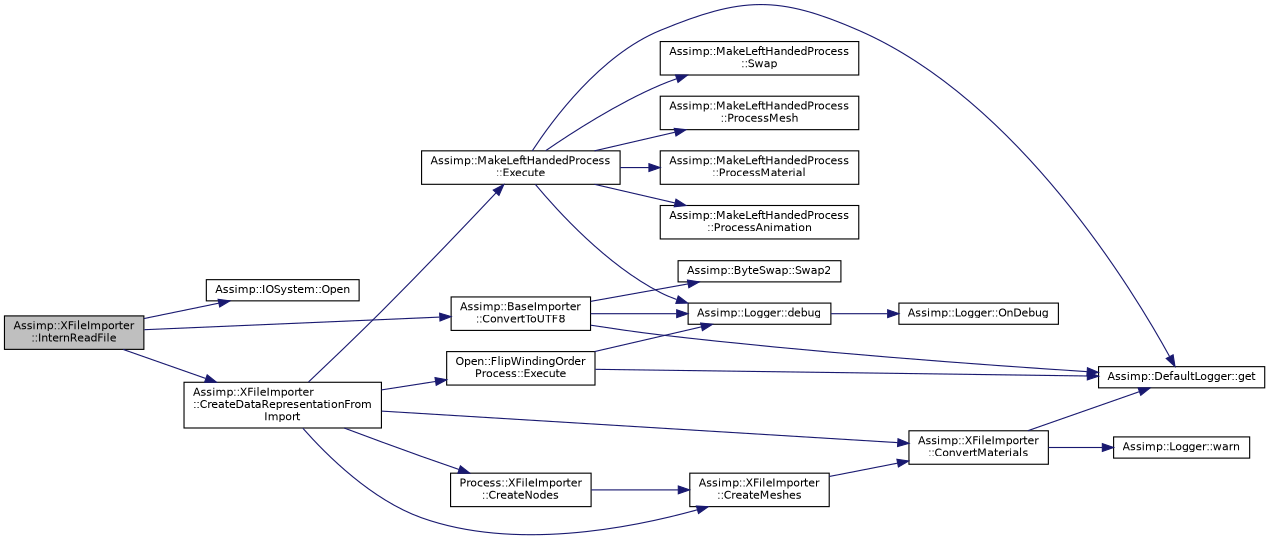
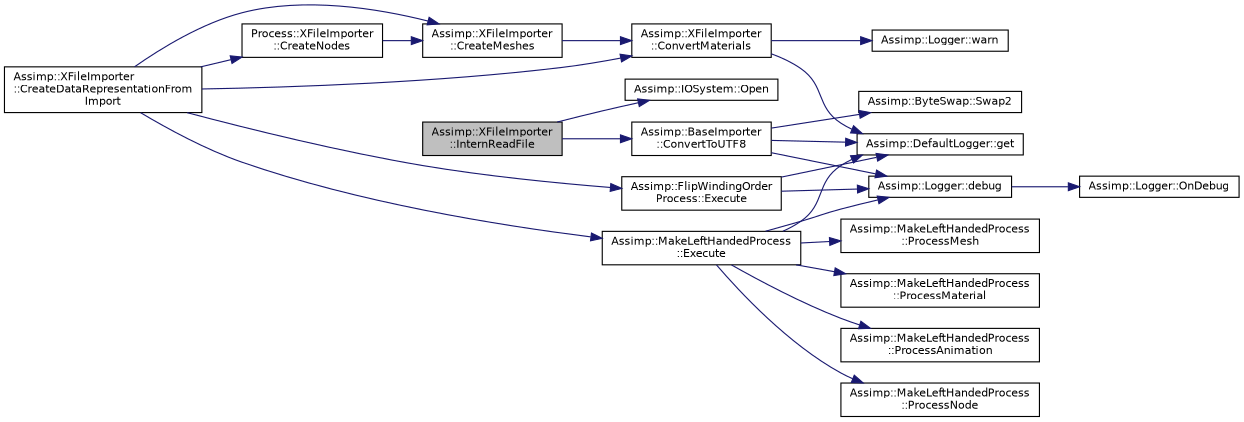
(760, 58) -> (940, 400)
(164, 364) -> none
(521, 368) -> (702, 193)
